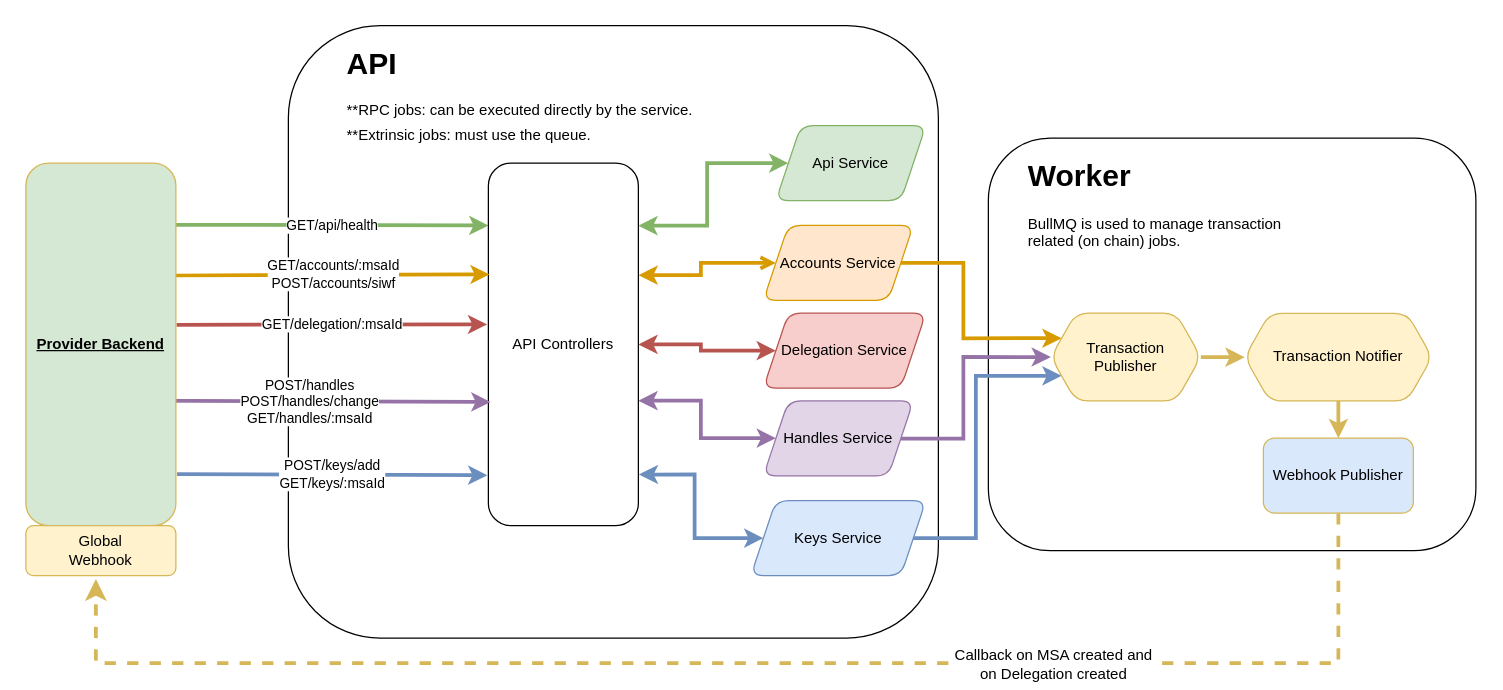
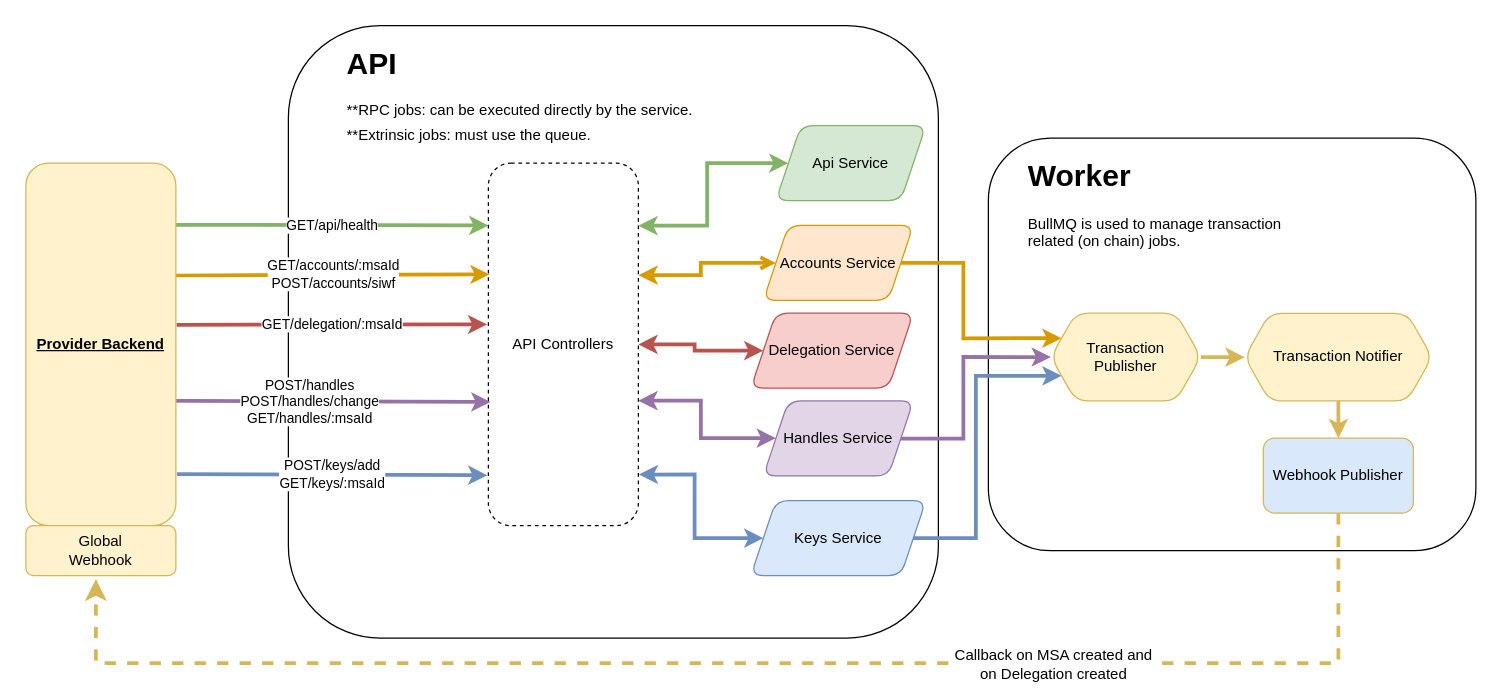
(101, 344) -> (101, 344)
(563, 344) -> (563, 344)
(844, 351) -> (832, 351)
